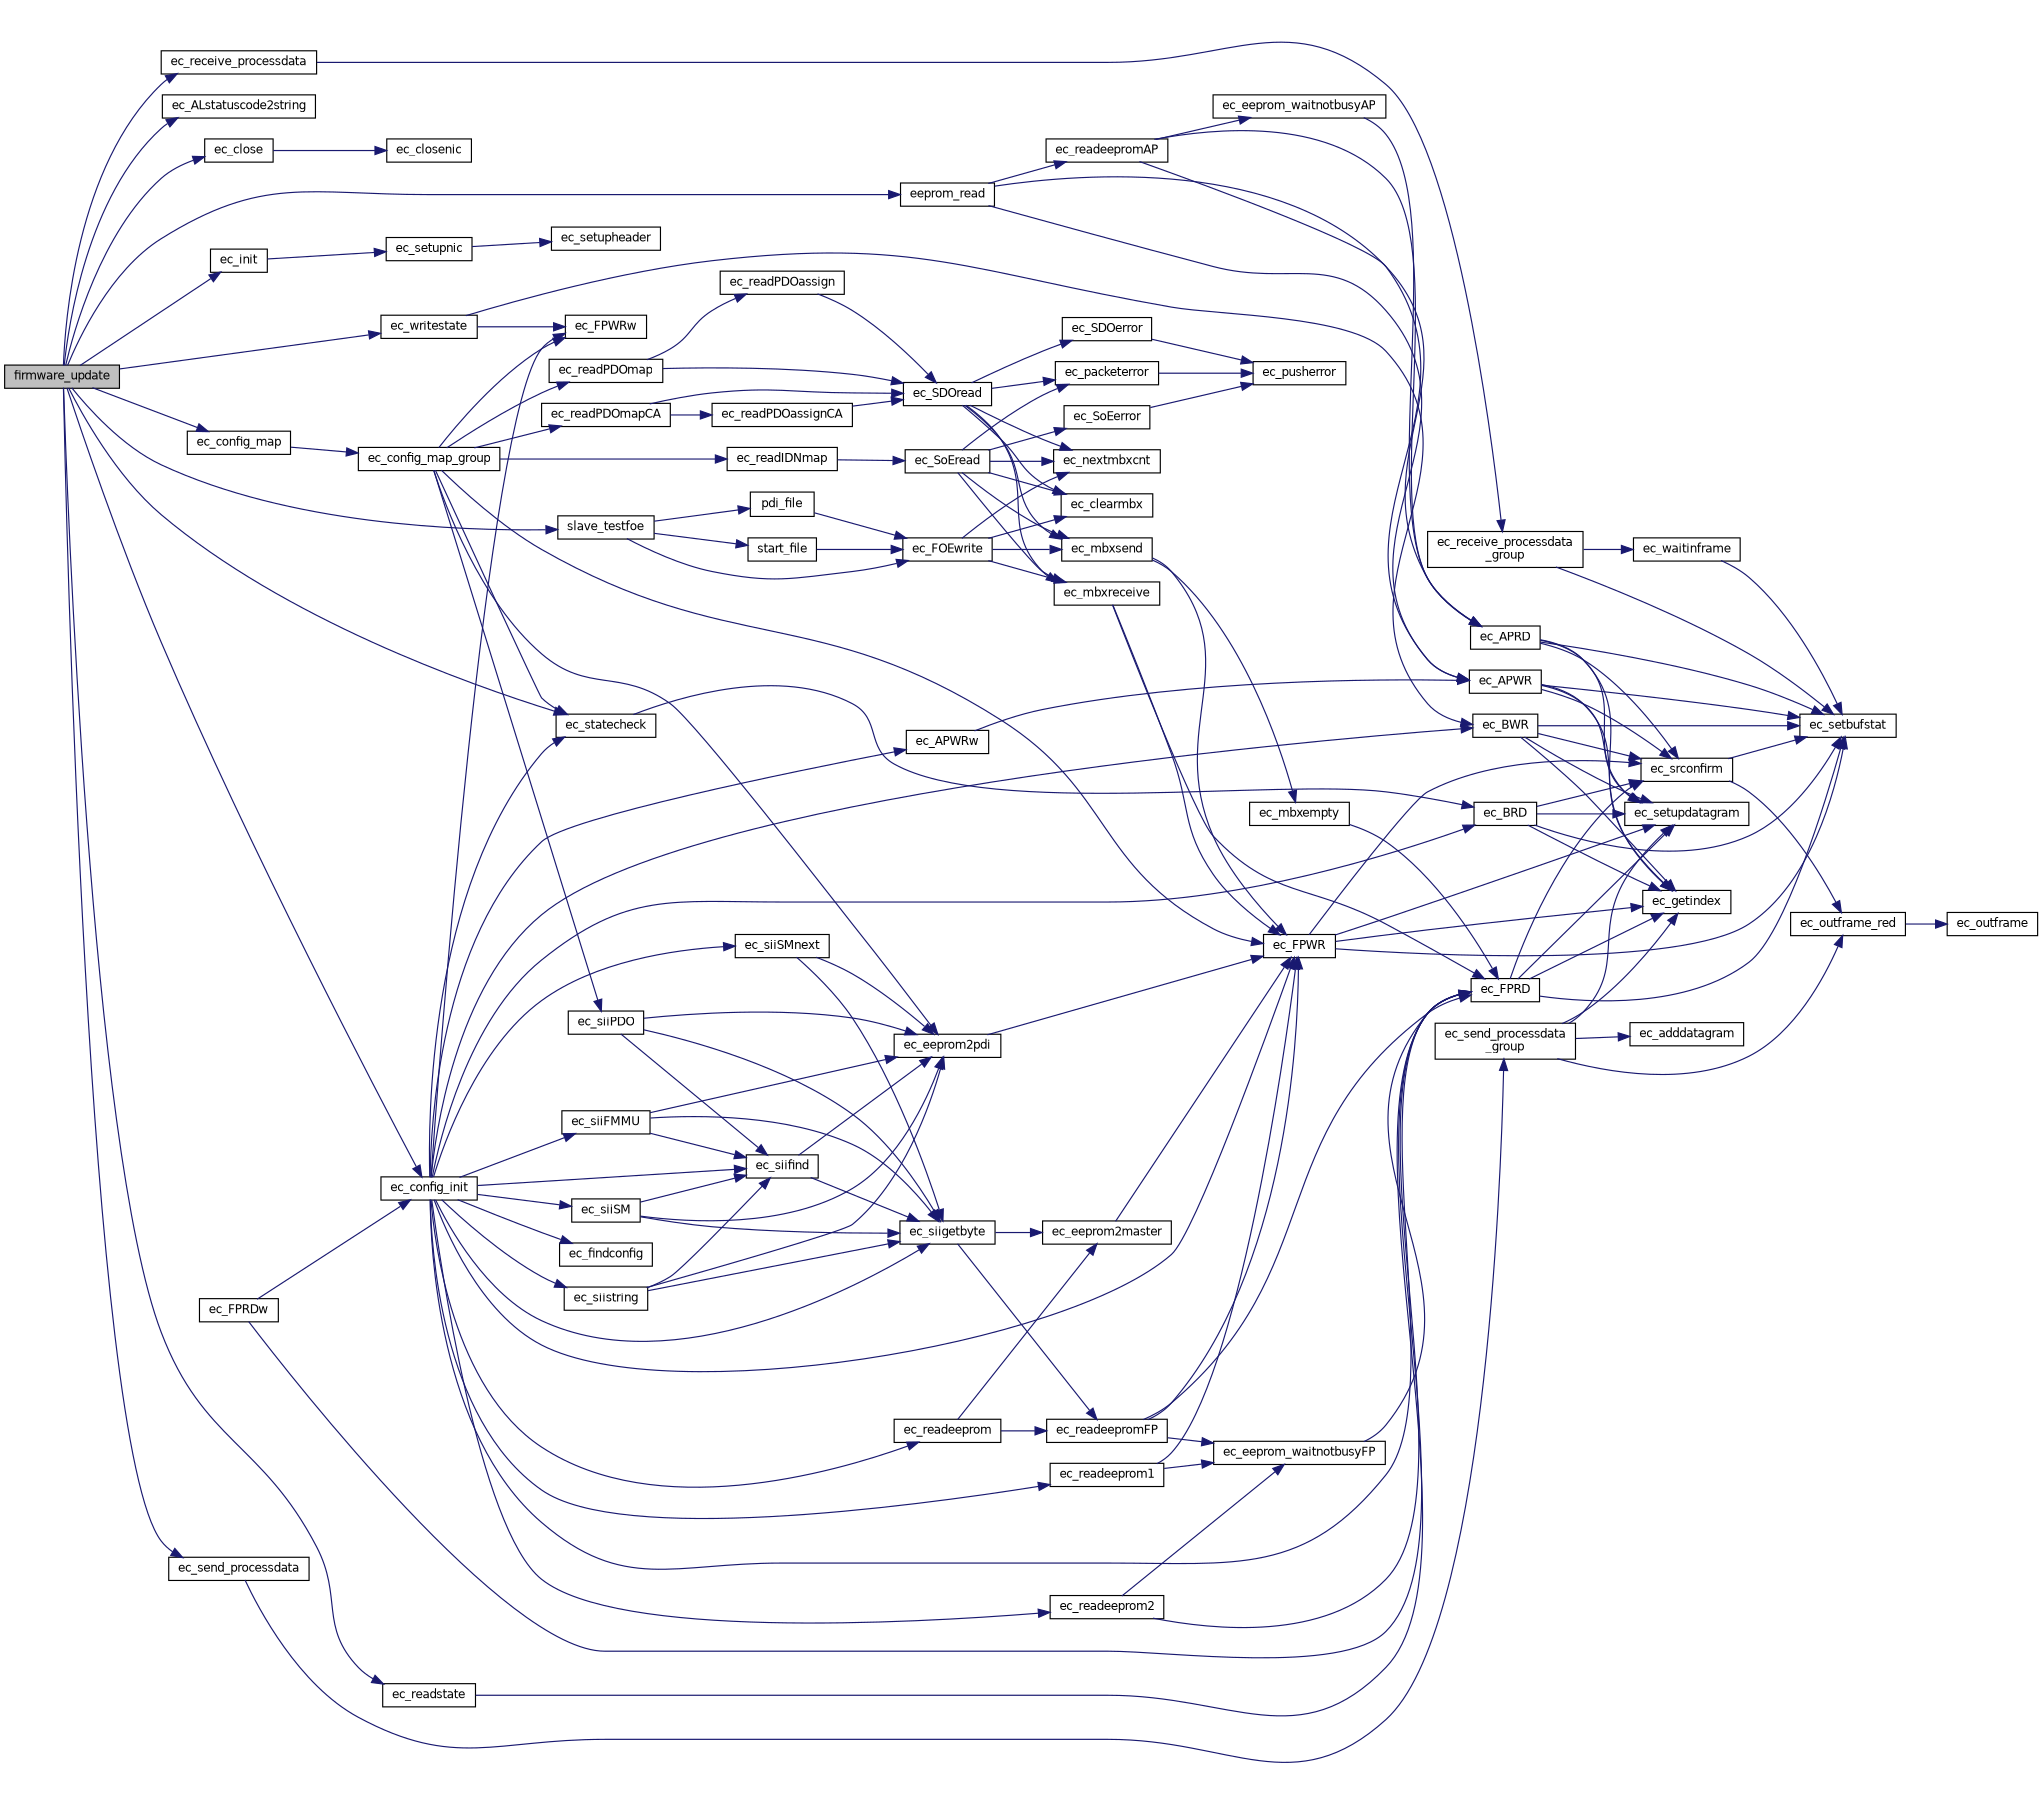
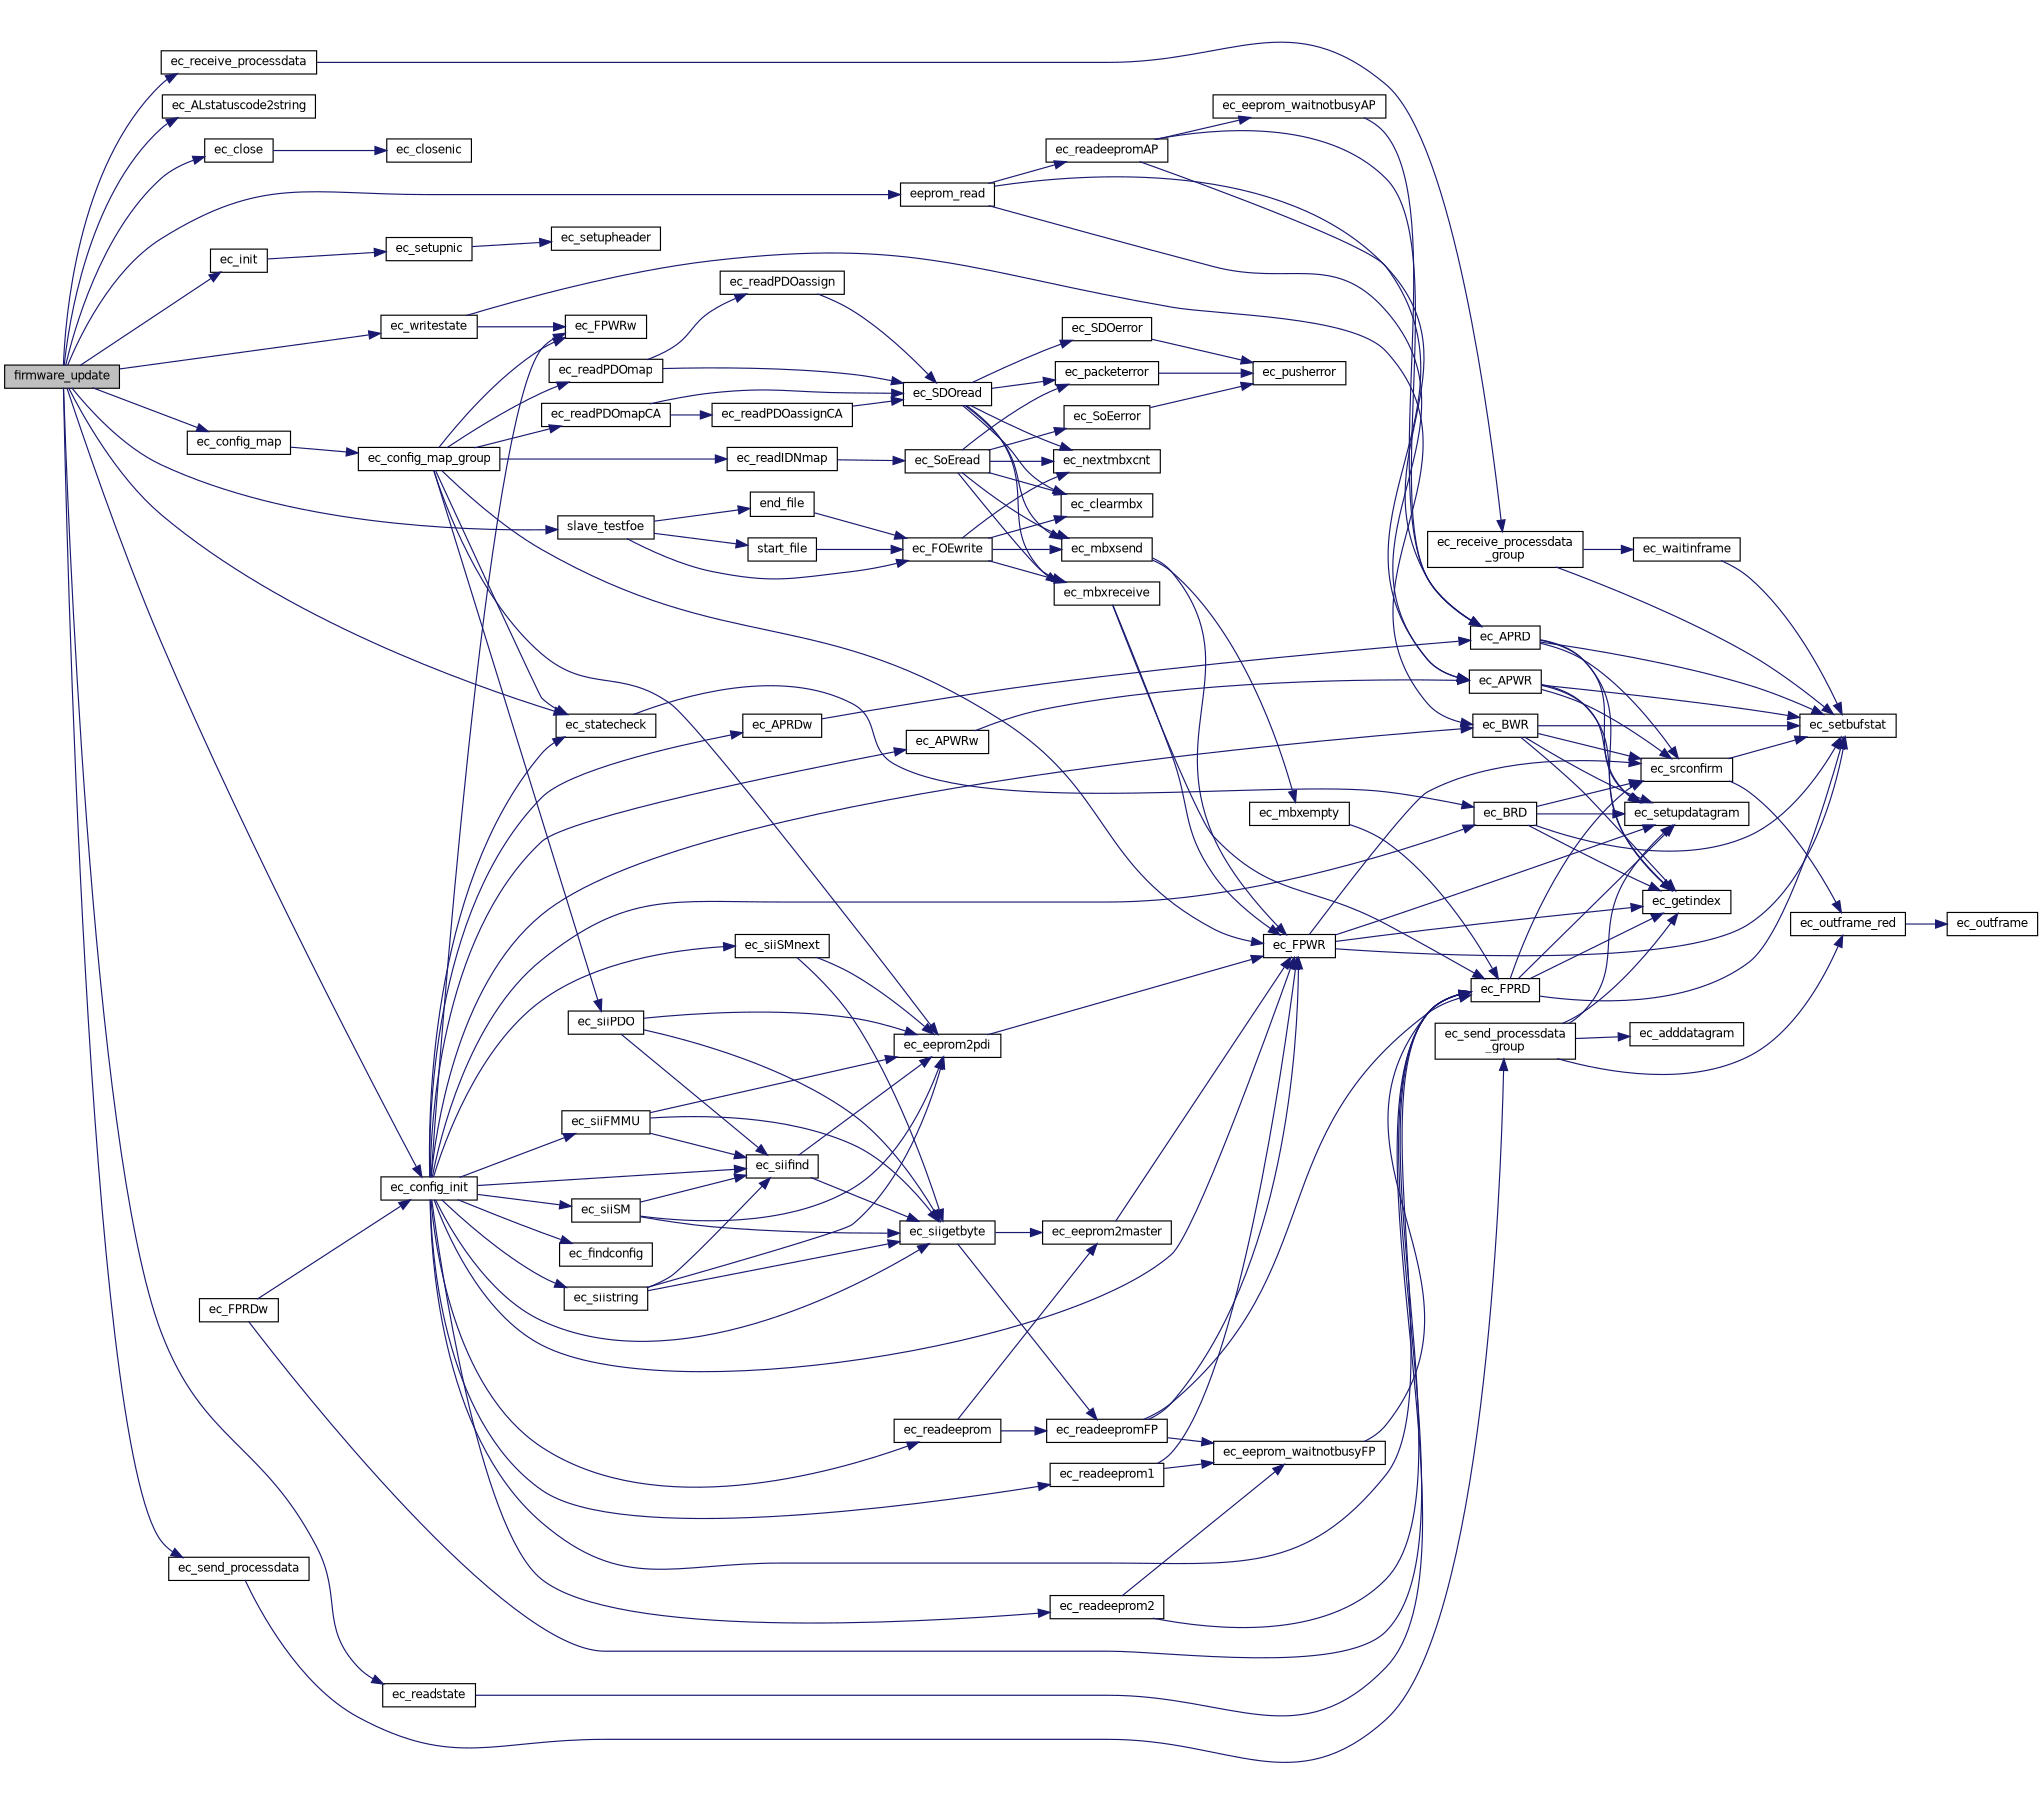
(782, 504) -> (782, 504)
none -> (782, 726)
